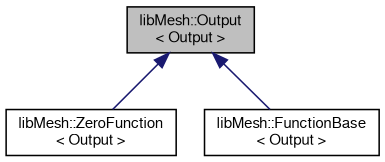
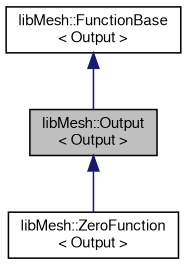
(247, 87) -> (93, 89)
